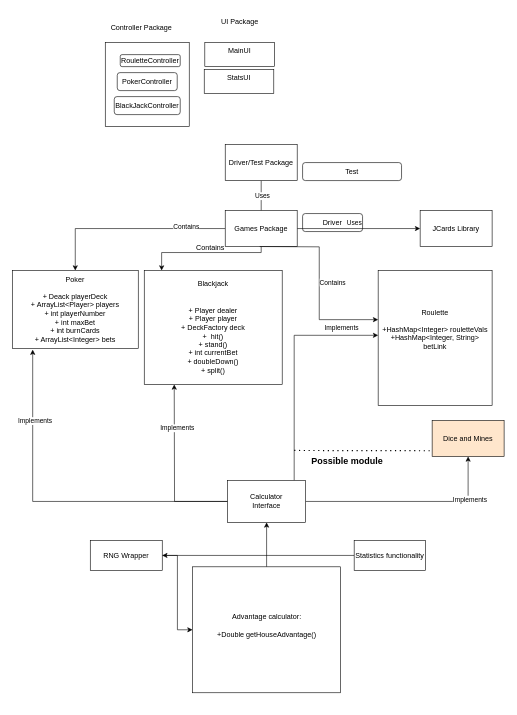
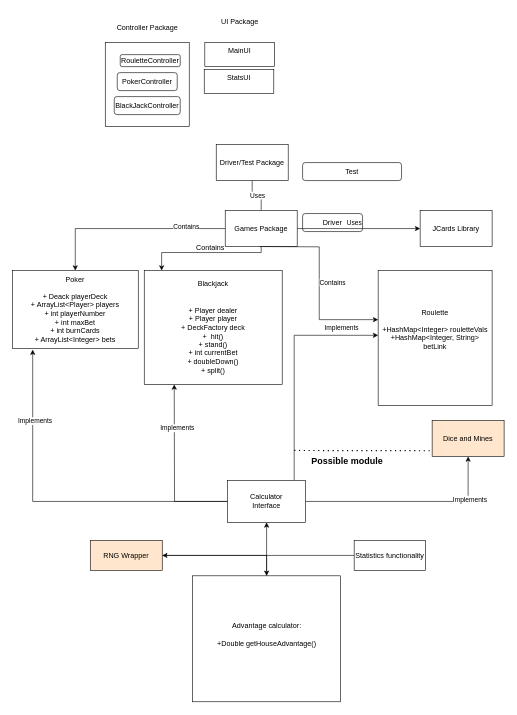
(141, 27) -> (147, 27)
(261, 162) -> (252, 162)
(126, 555) -> (126, 555)
(267, 630) -> (267, 639)
